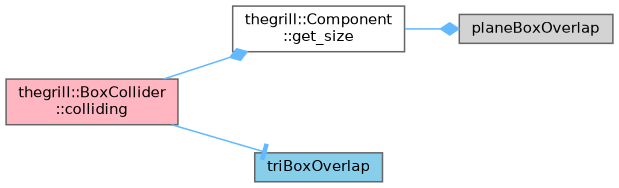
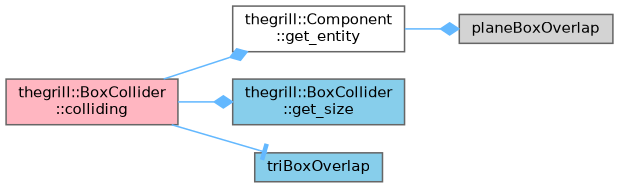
(319, 29) -> (319, 29)
none -> (319, 102)
